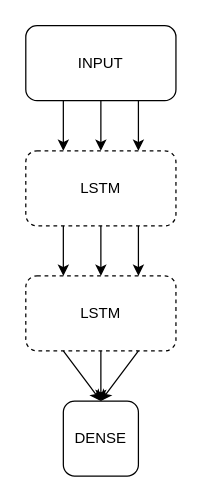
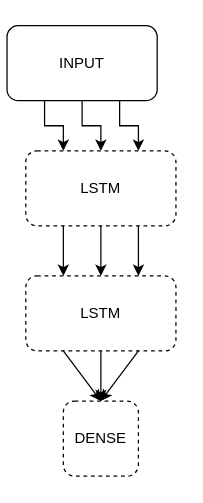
(101, 63) -> (82, 63)
(101, 438) -> (101, 438)
